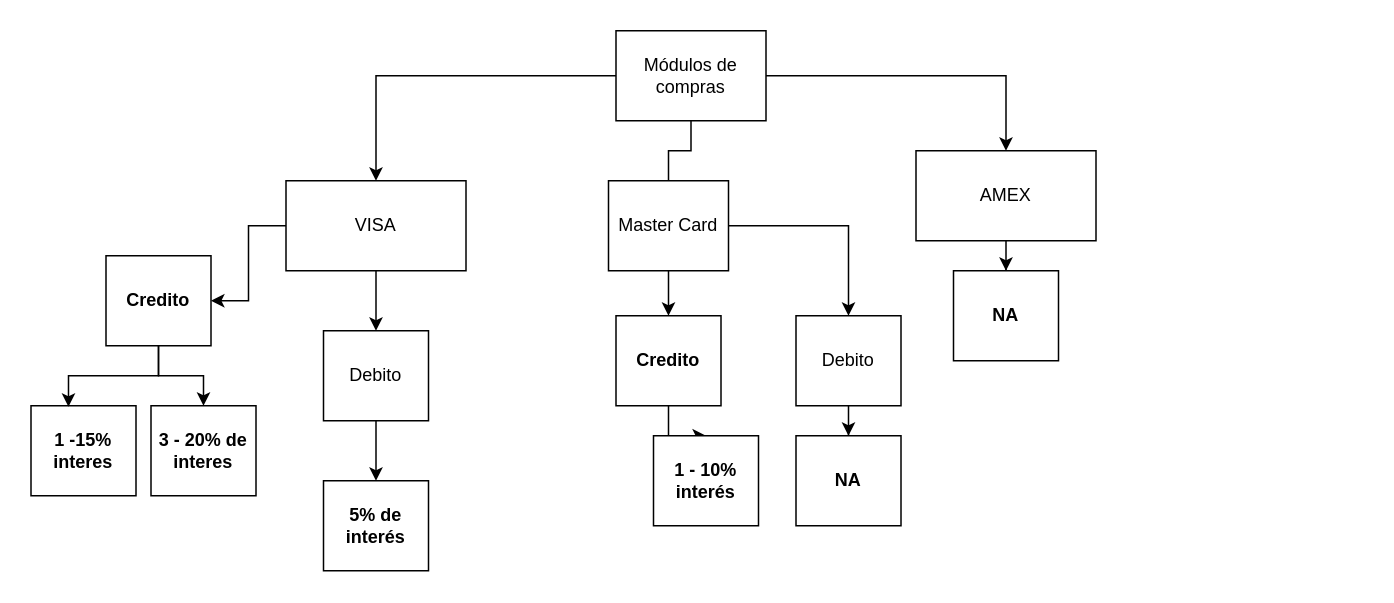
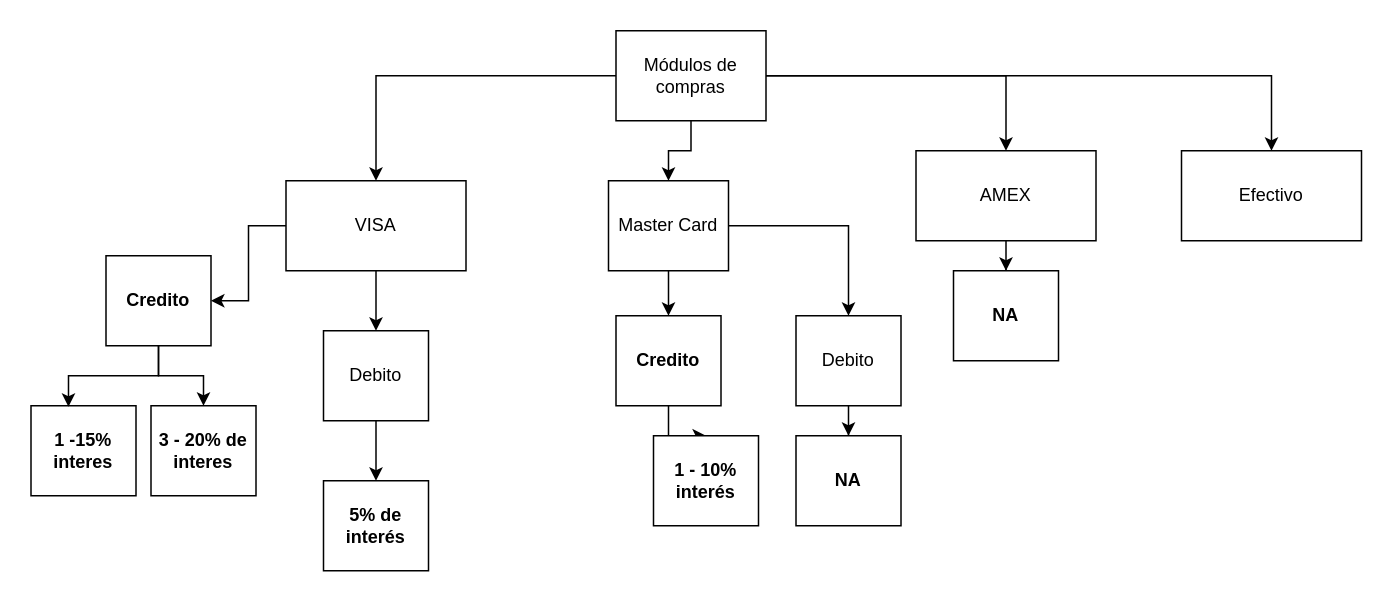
none -> (1172, 76)
(668, 173) -> (668, 169)
none -> (1271, 196)
